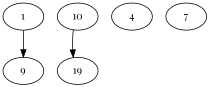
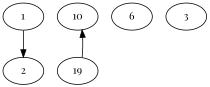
(132, 17) -> (132, 17)
(186, 17) -> (186, 17)
(73, 40) -> (83, 47)
(23, 71) -> (23, 71)
